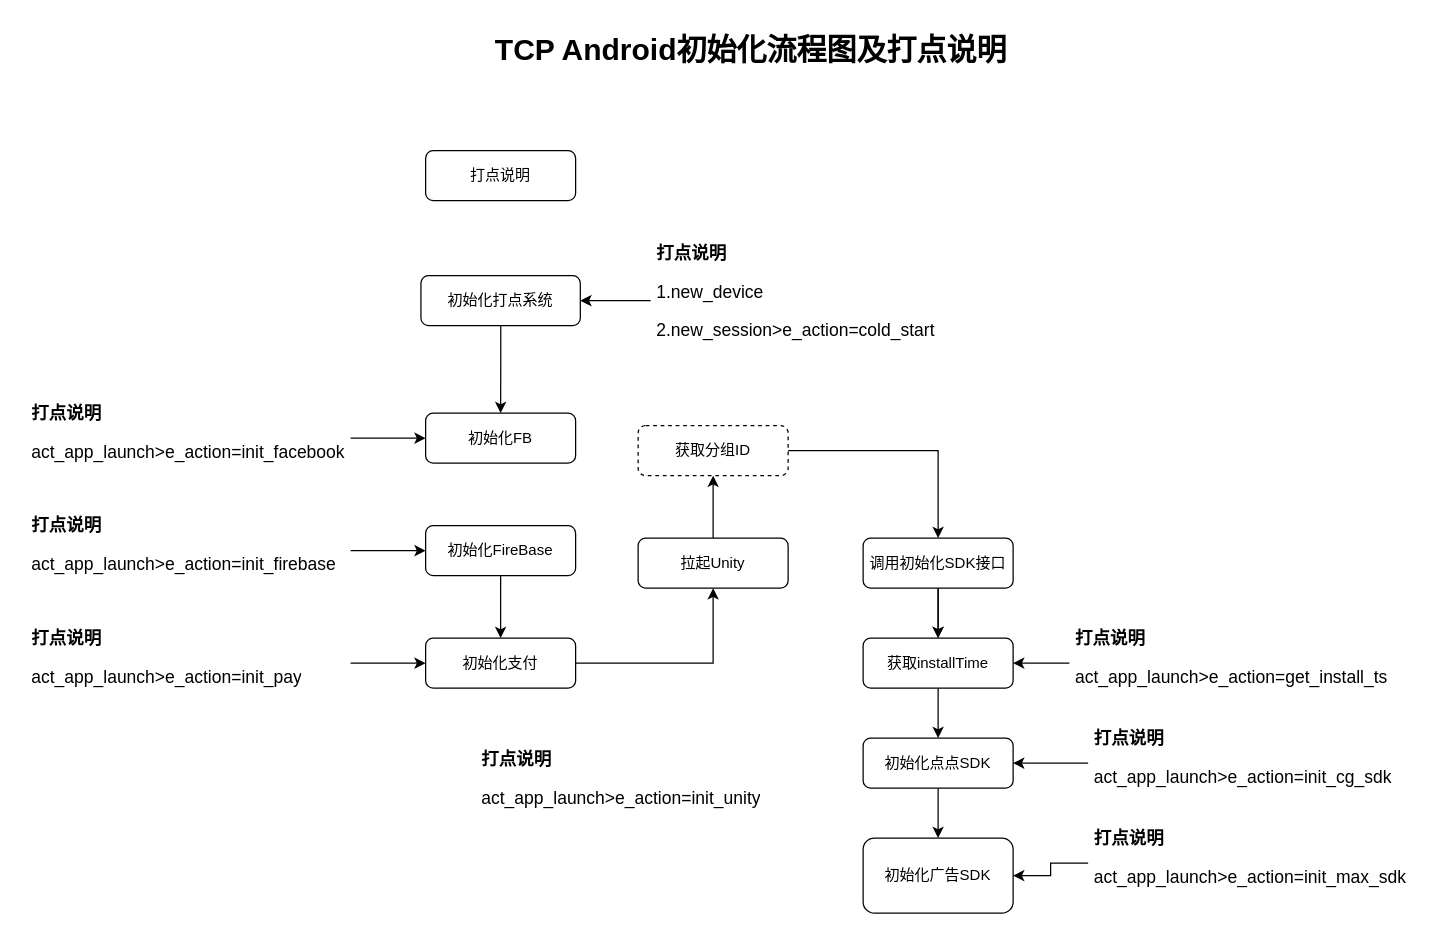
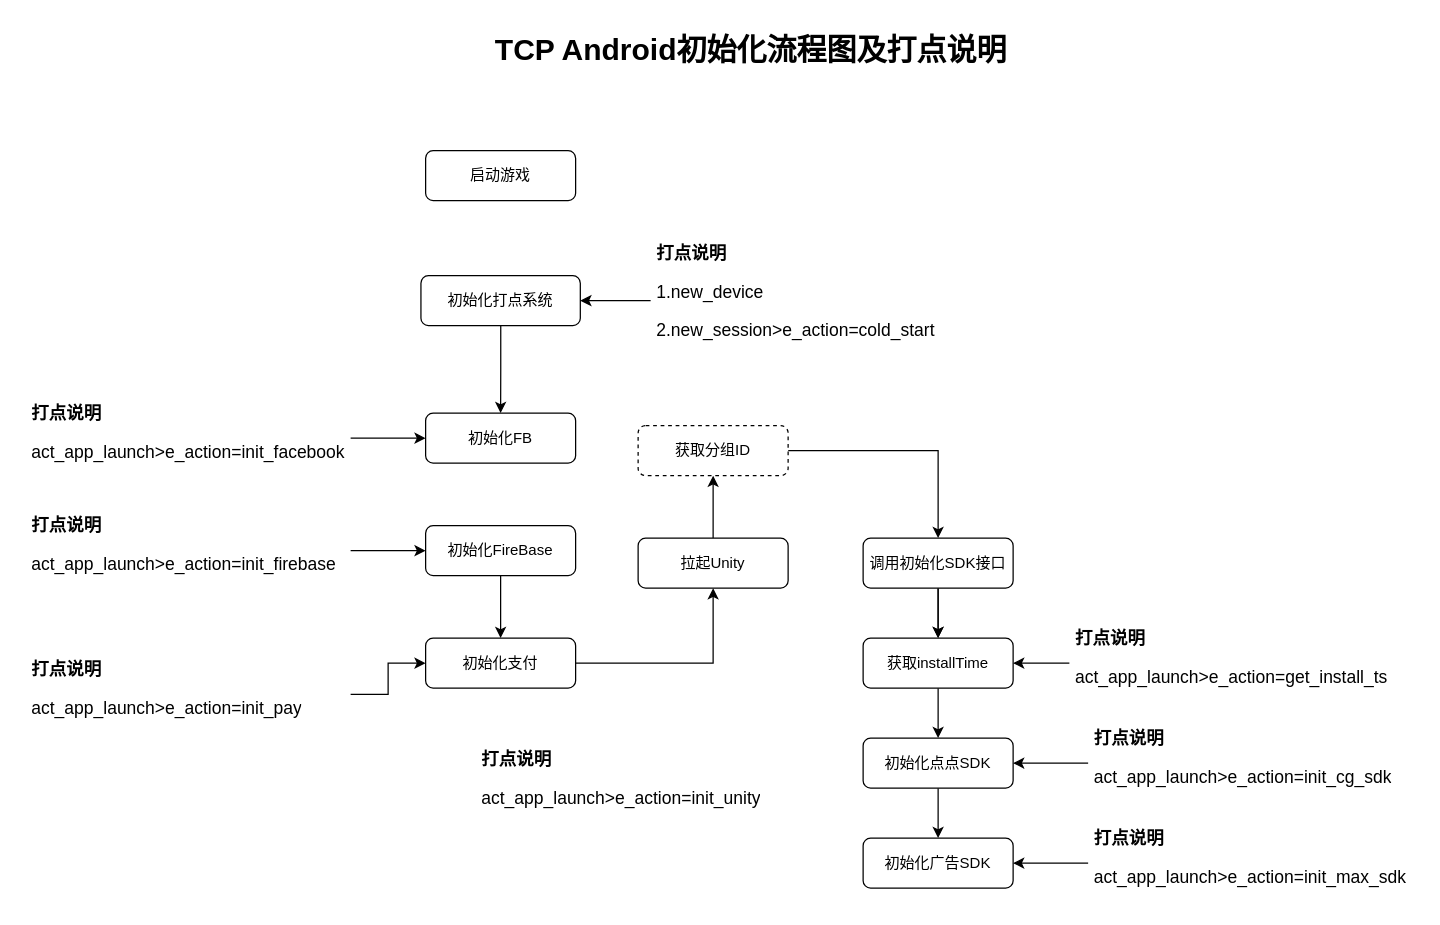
(501, 176) -> (501, 176)
(188, 663) -> (188, 694)
(938, 876) -> (938, 863)
